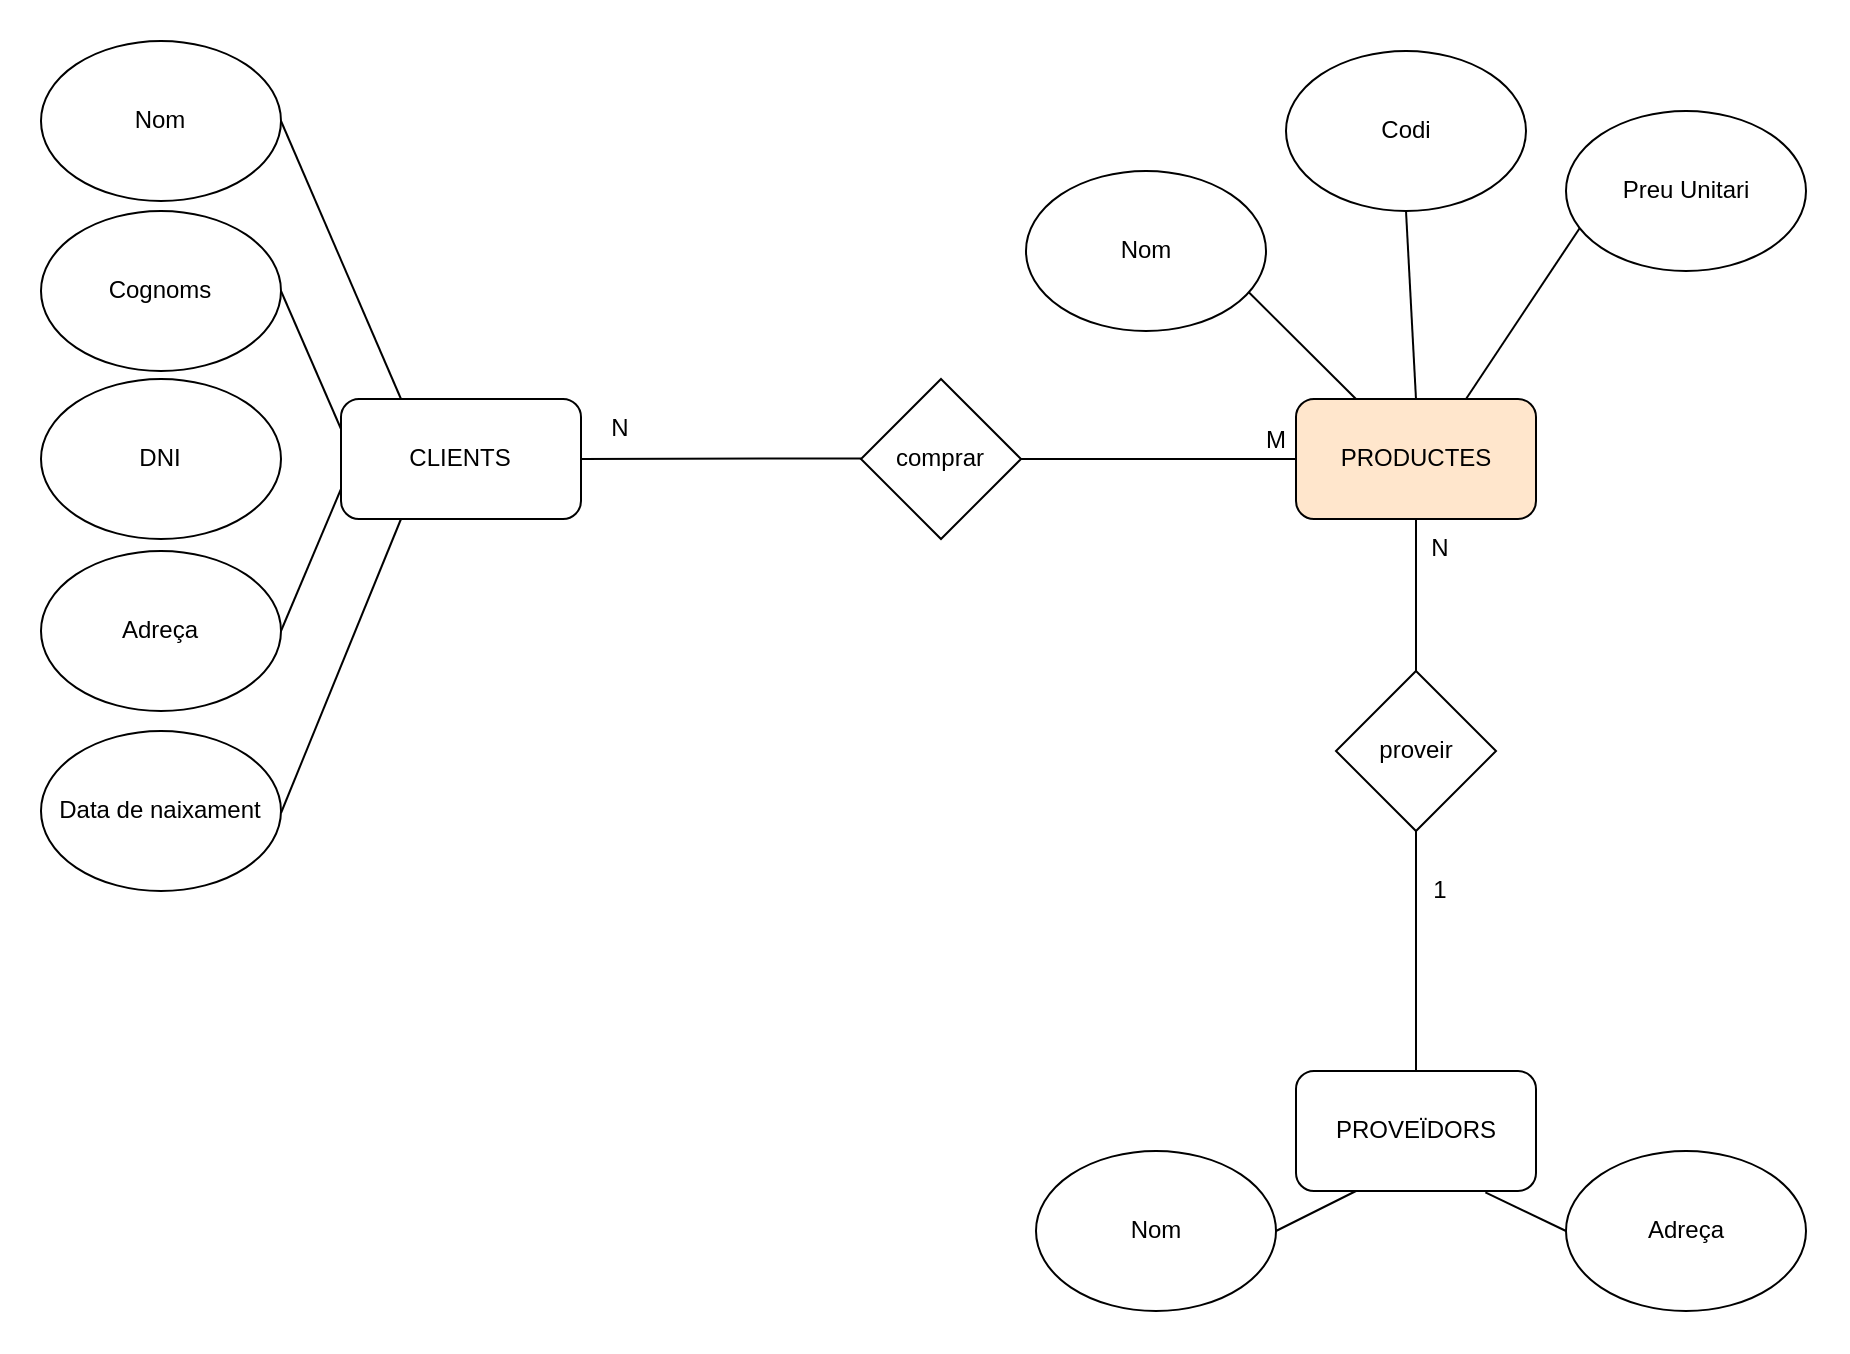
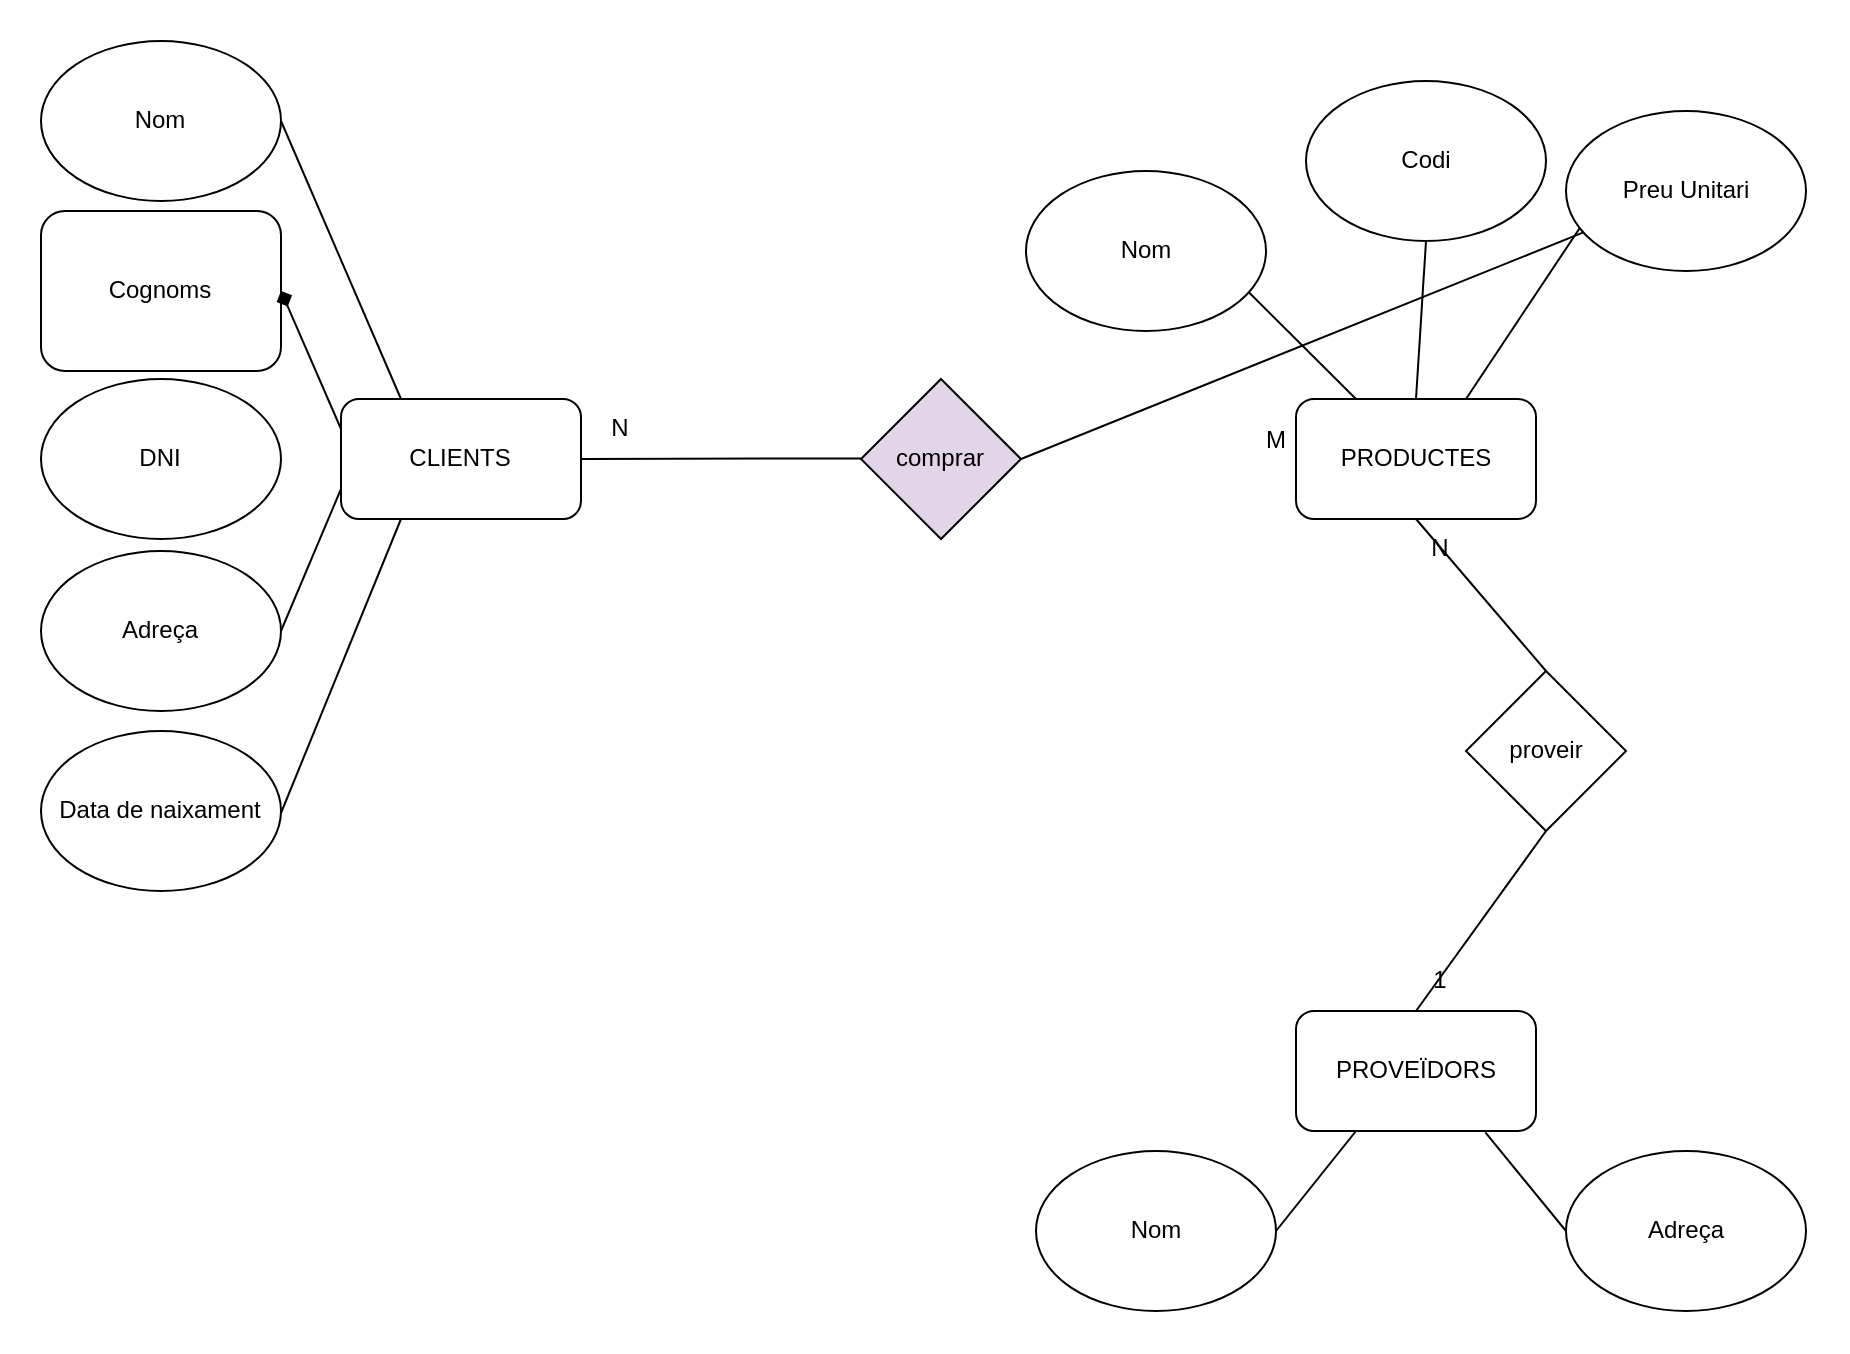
(1406, 131) -> (1426, 161)
(161, 291) -> (161, 291)
(284, 298) -> (288, 306)
(941, 459) -> (941, 459)
(1158, 459) -> (1214, 381)
(1416, 459) -> (1416, 459)
(1416, 751) -> (1546, 751)
(1441, 891) -> (1441, 981)
(1416, 1131) -> (1416, 1071)
